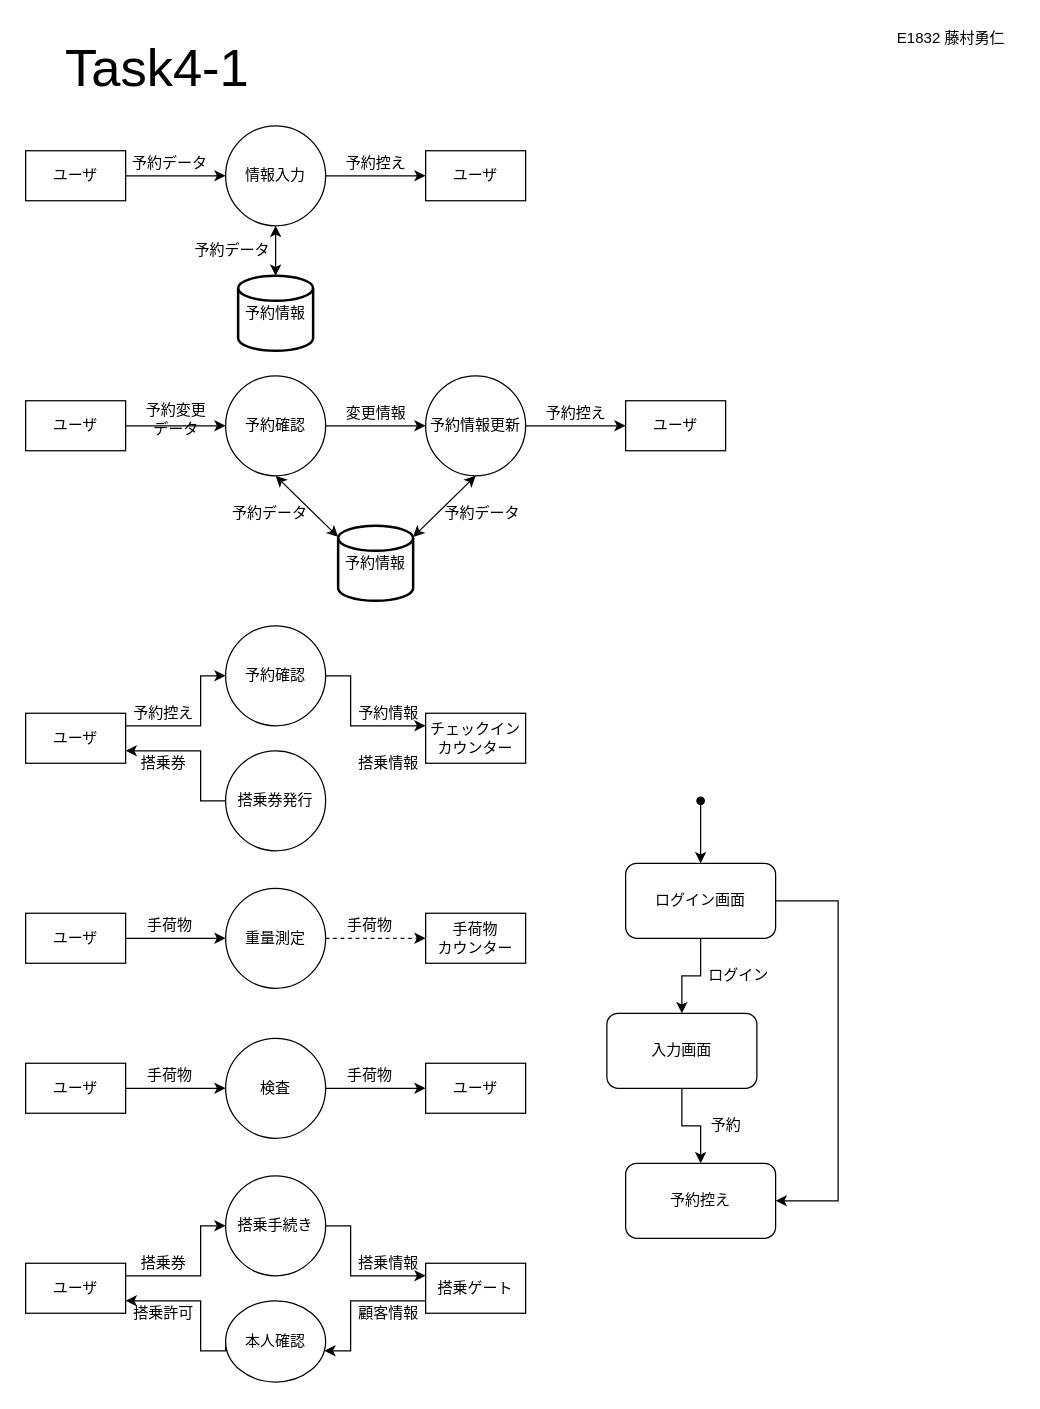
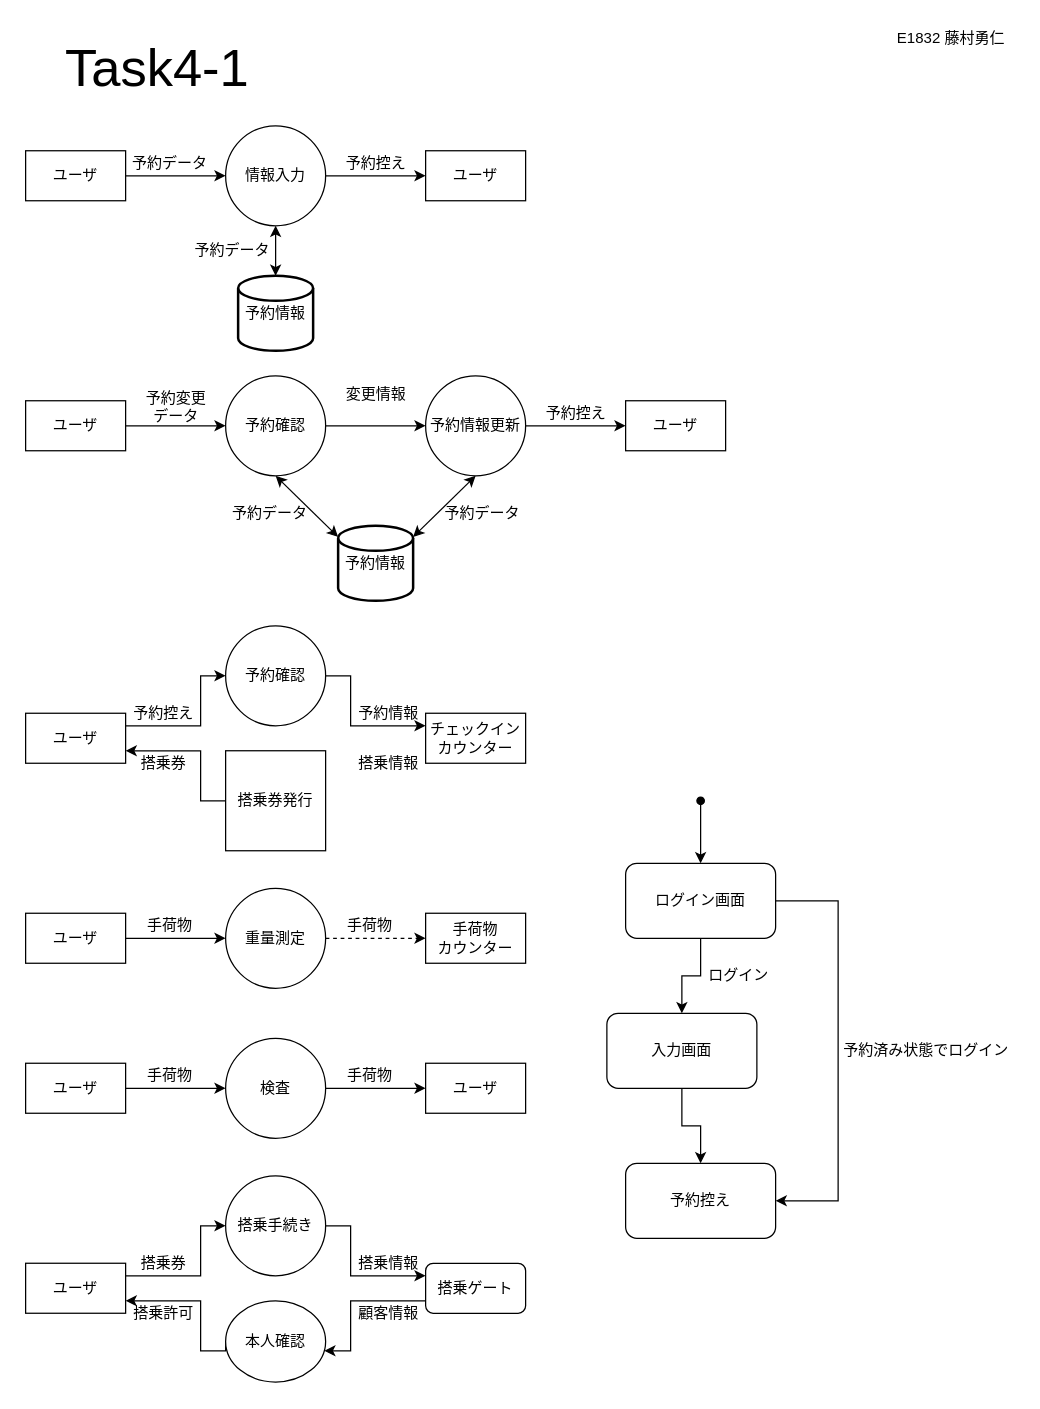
(376, 413) -> (376, 394)
(176, 419) -> (176, 407)
(276, 801) -> (276, 801)
none -> (926, 1051)
(726, 1126) -> none
(476, 1288) -> (476, 1288)
